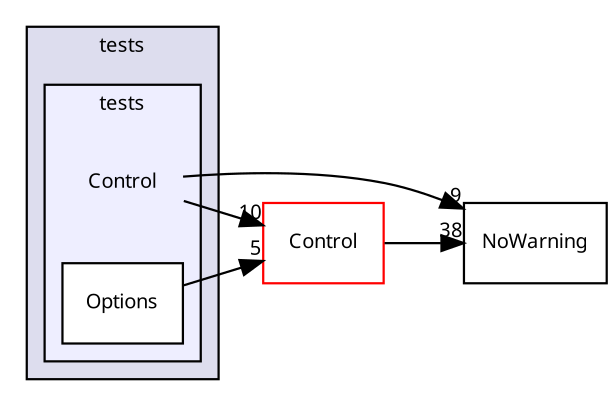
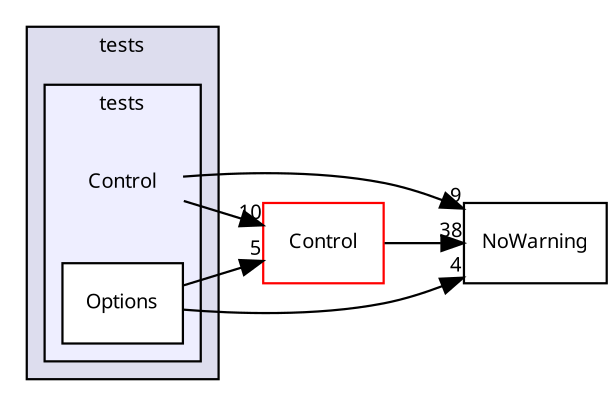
none -> (314, 312)
